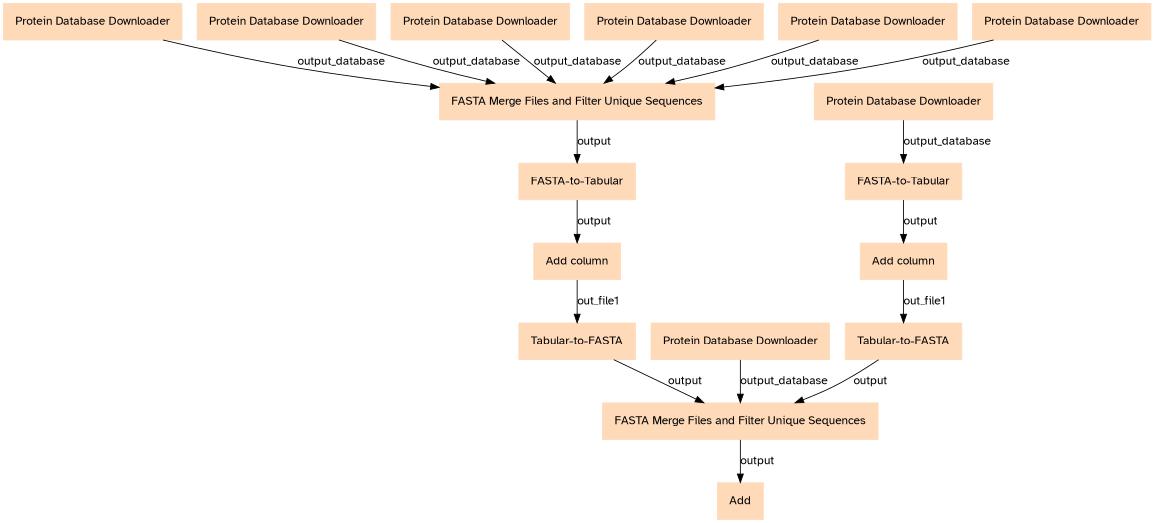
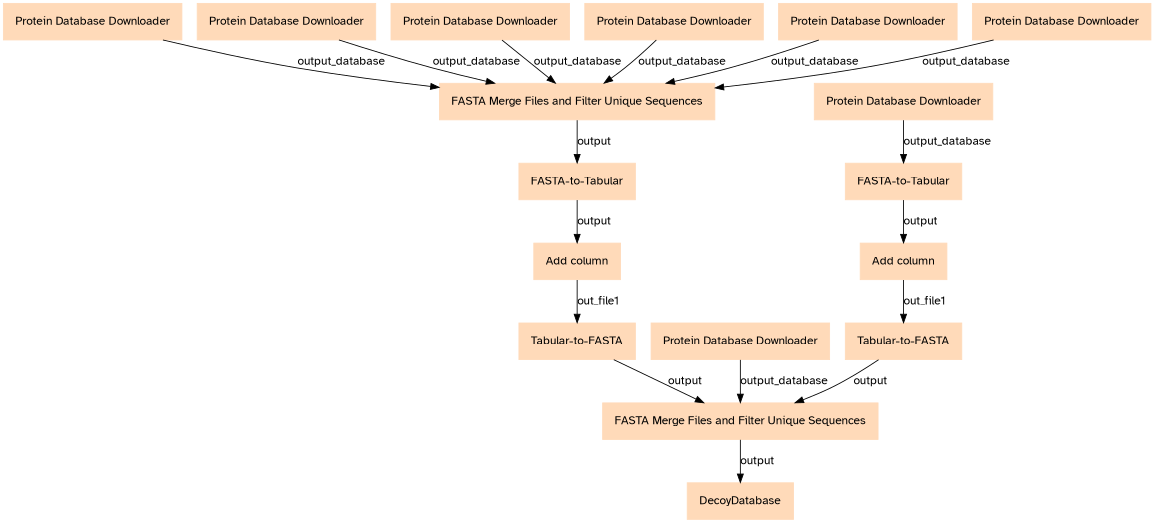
(740, 501) -> (740, 501)
